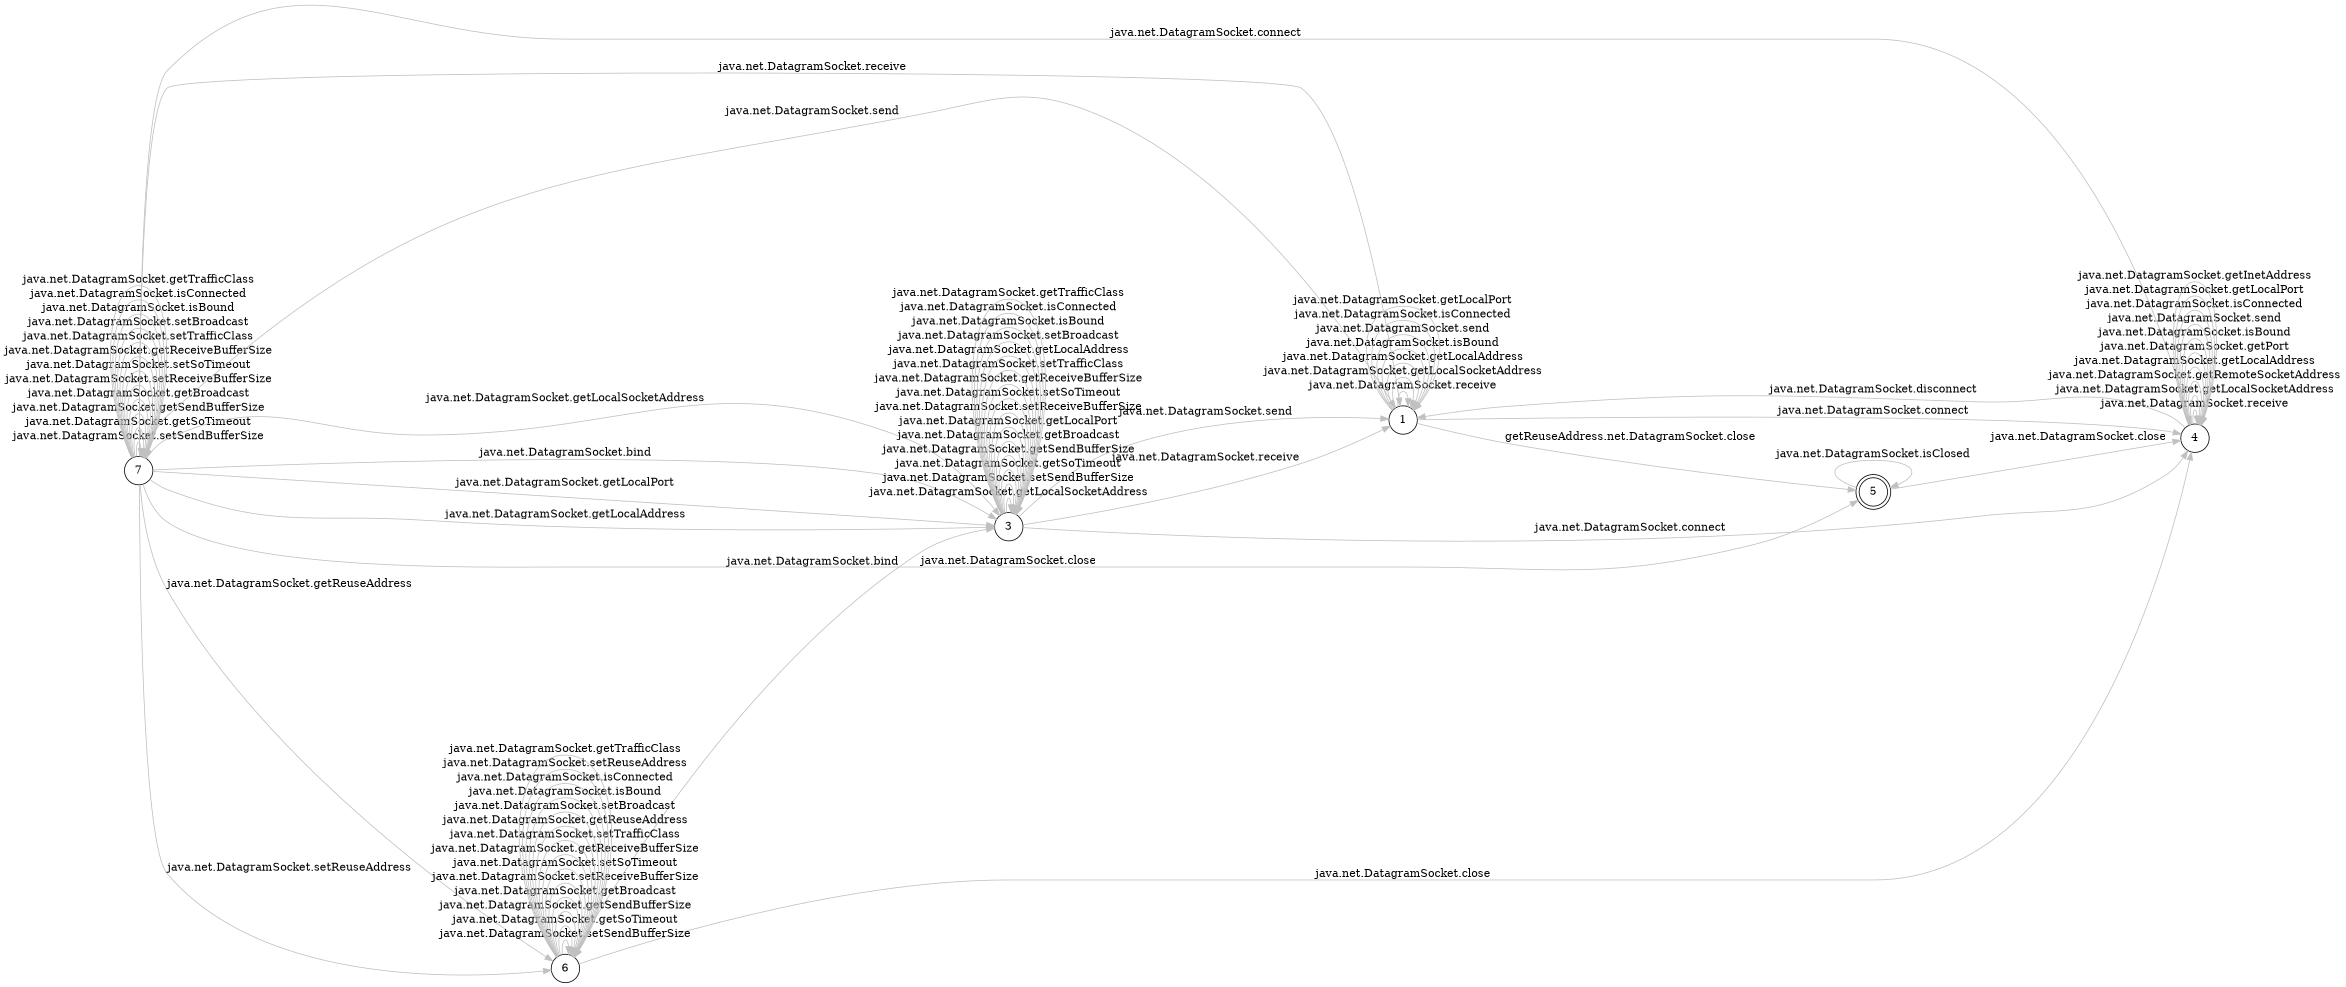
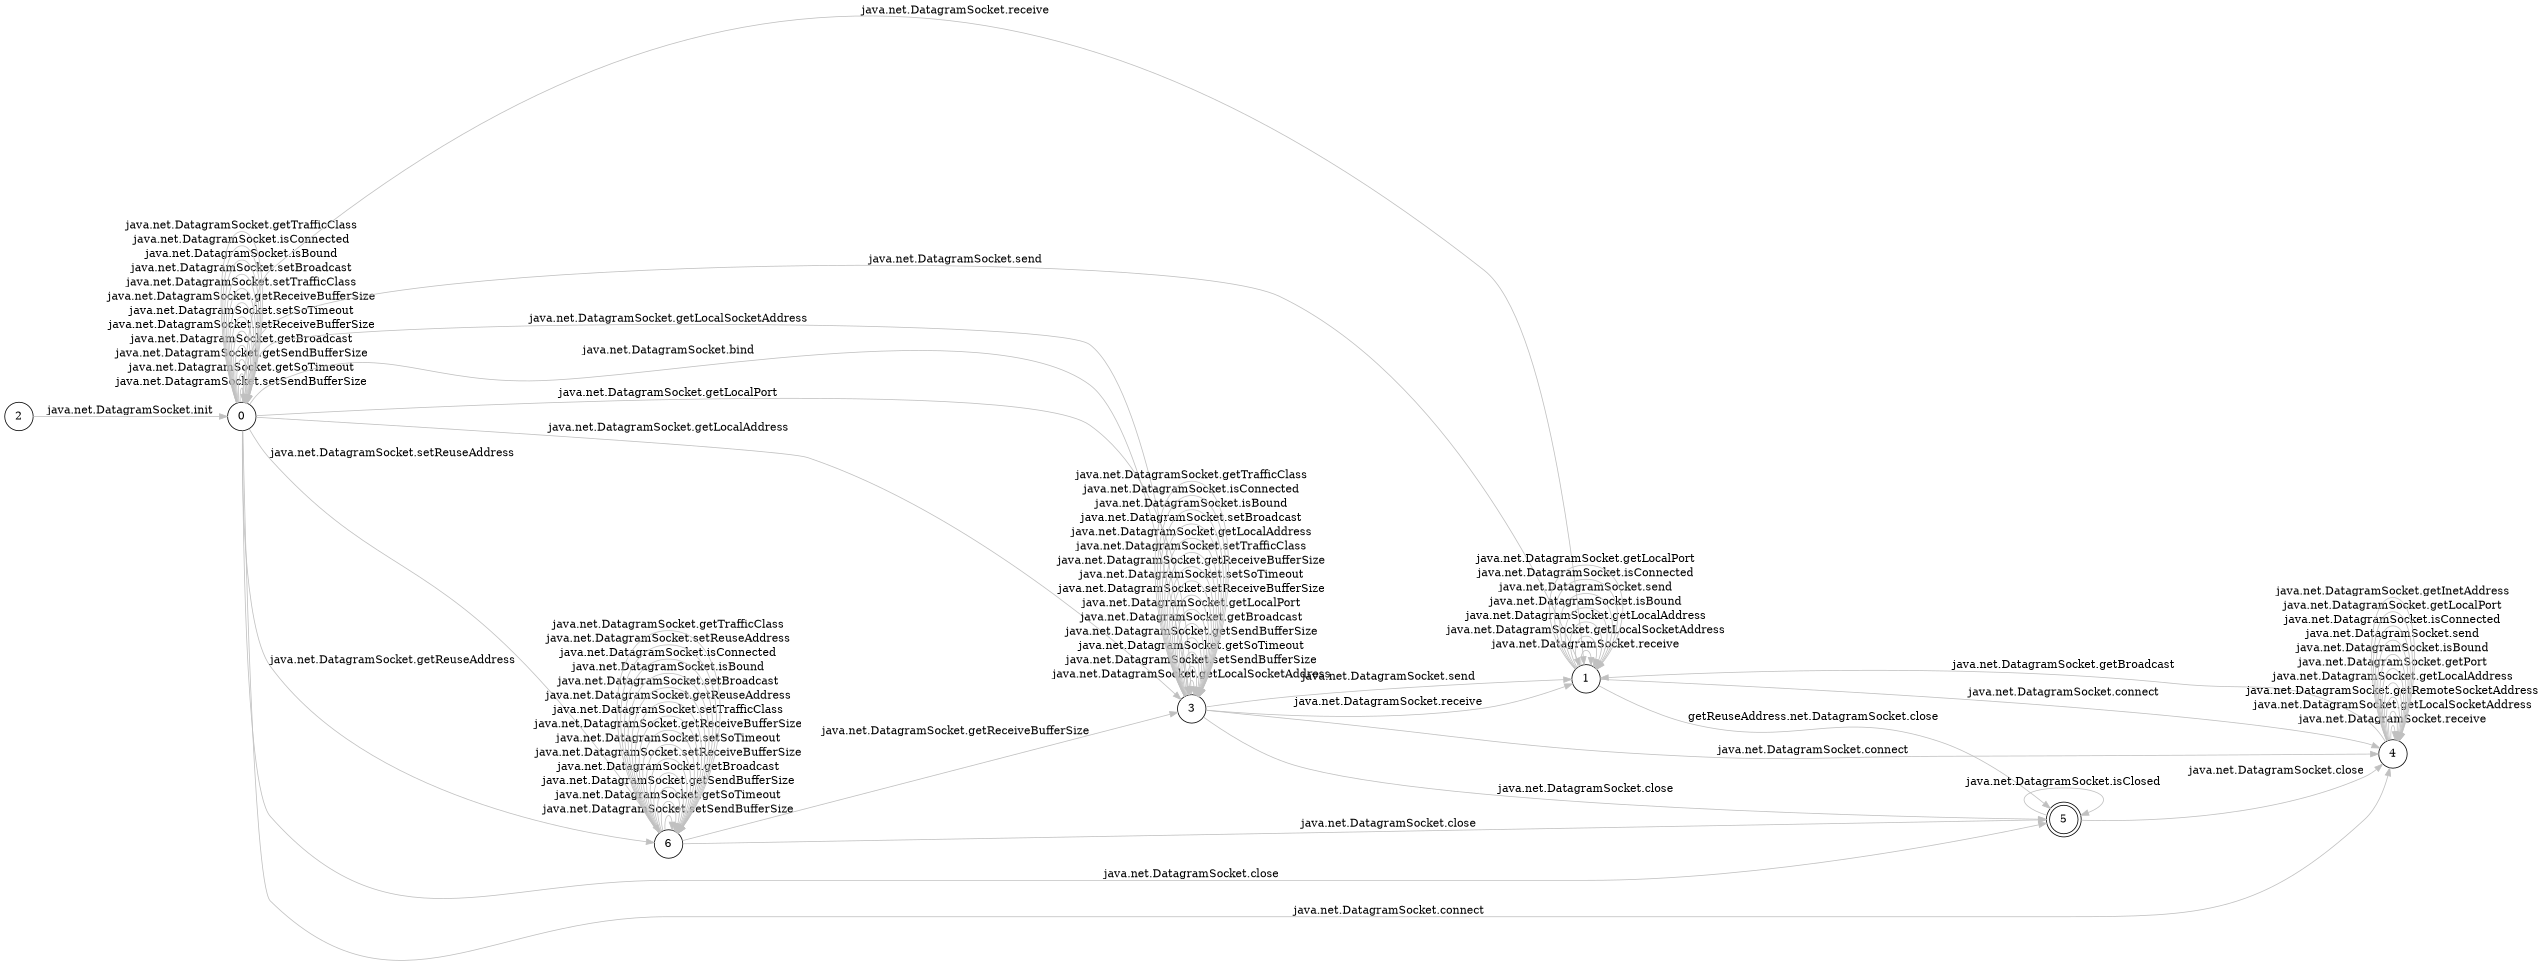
(1873, 390) -> (2064, 665)
none -> (19, 416)
(139, 471) -> (242, 416)
(813, 562) -> (956, 731)
none -> (1614, 804)
(1503, 880) -> (1360, 832)
